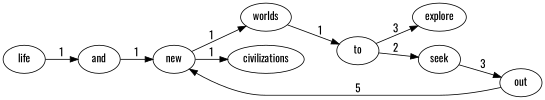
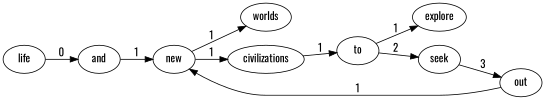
(396, 29) -> (396, 29)
(310, 33) -> (316, 55)
(62, 53) -> (62, 53)
(358, 89) -> (358, 89)
